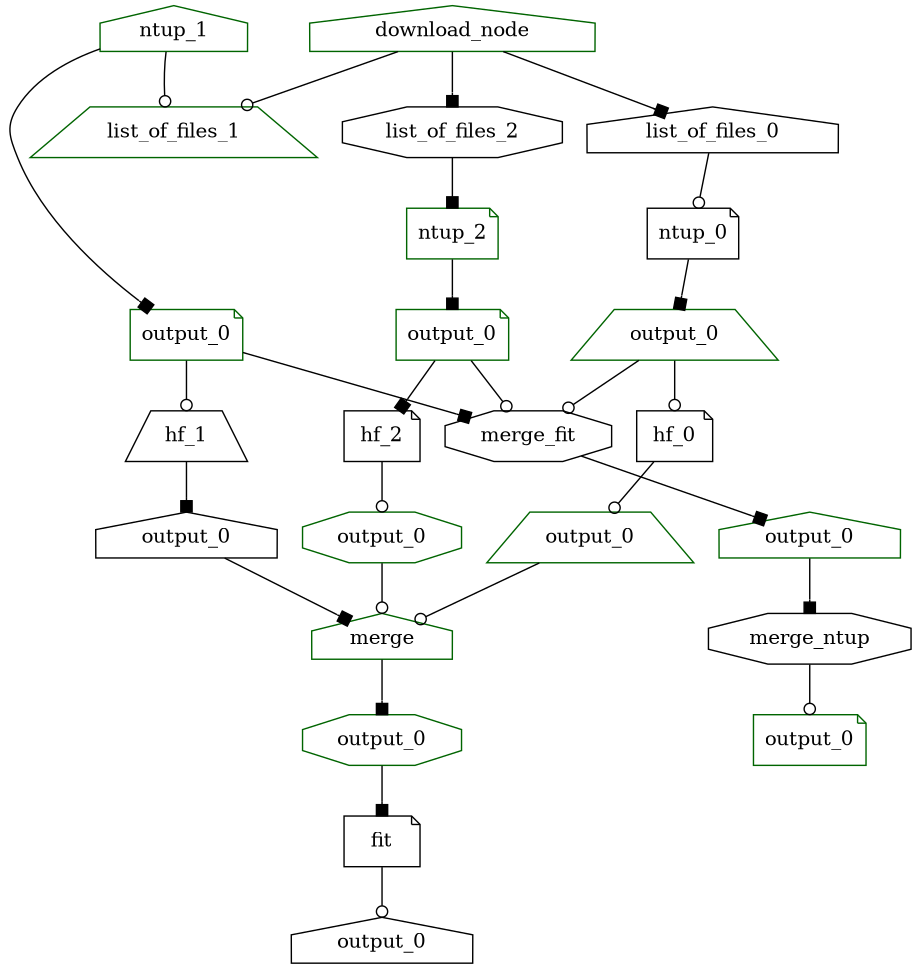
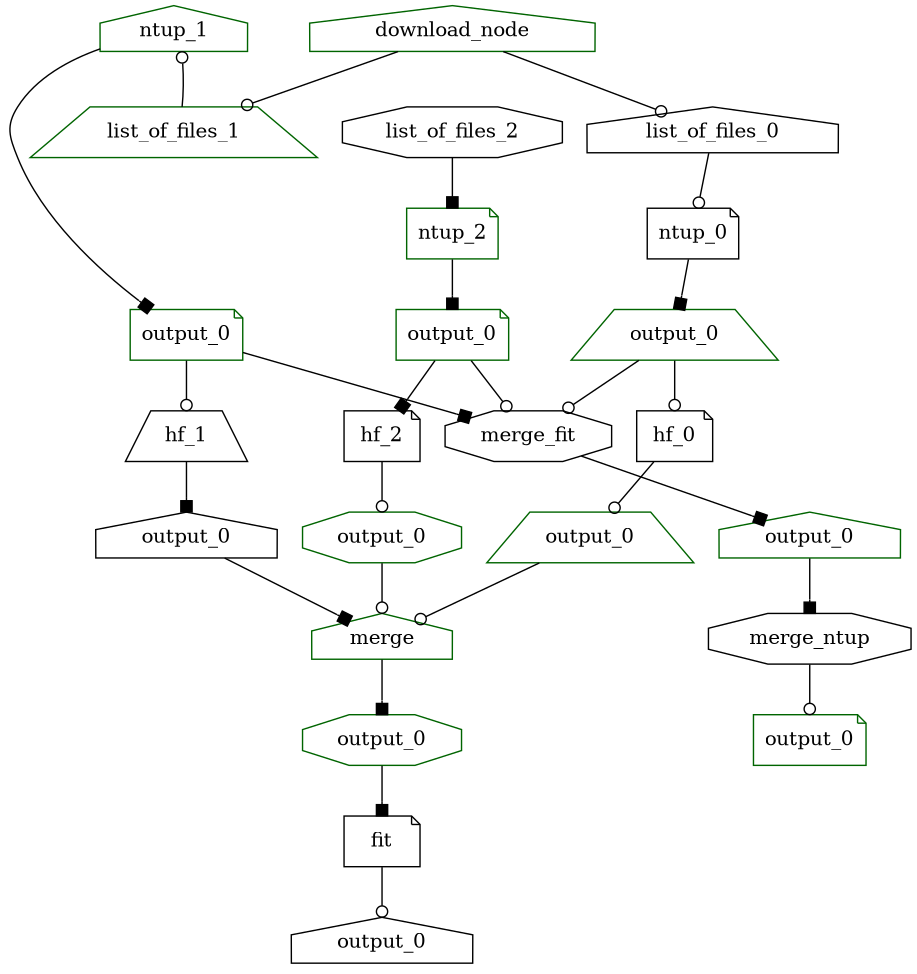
(452, 72) -> none
(164, 74) -> (183, 85)
(579, 80) -> (579, 80)
